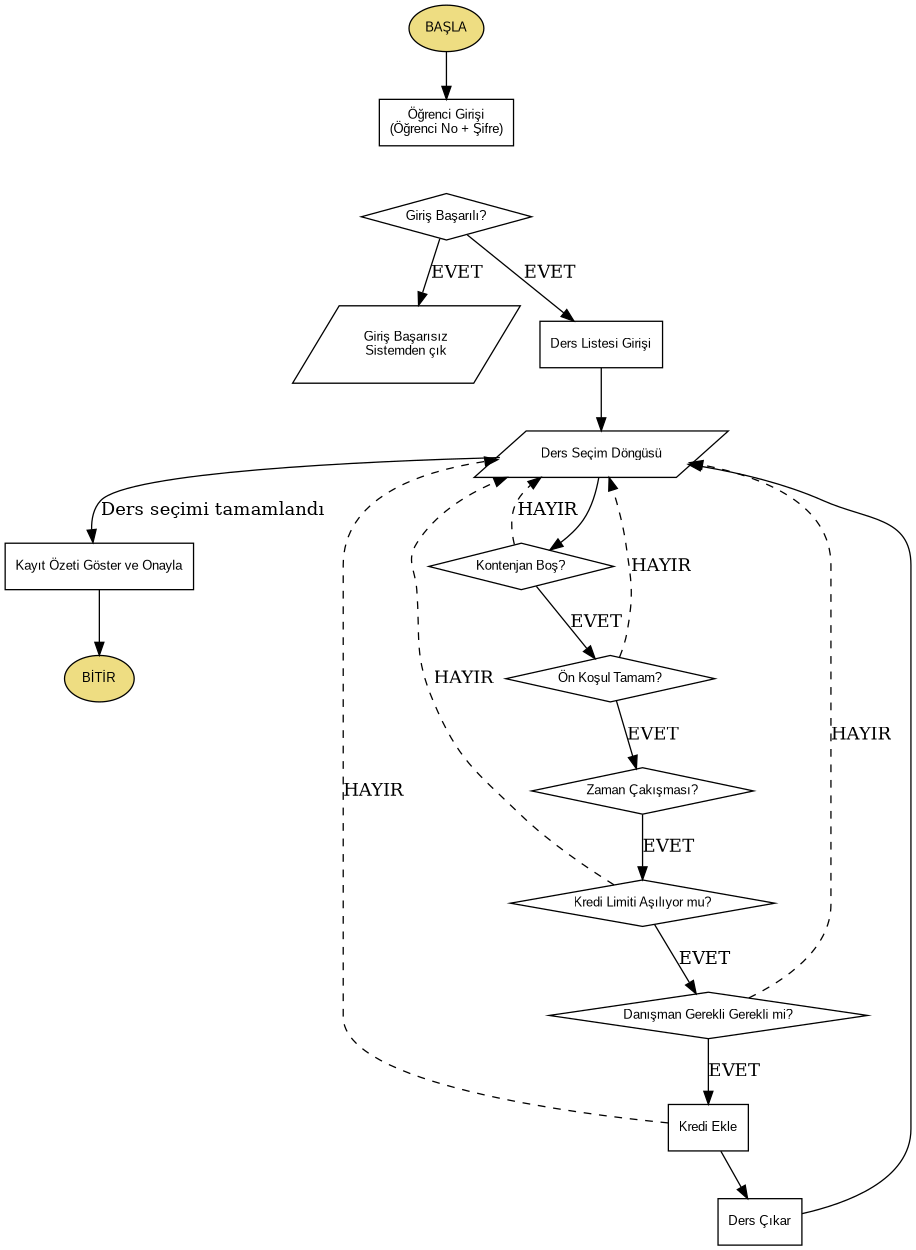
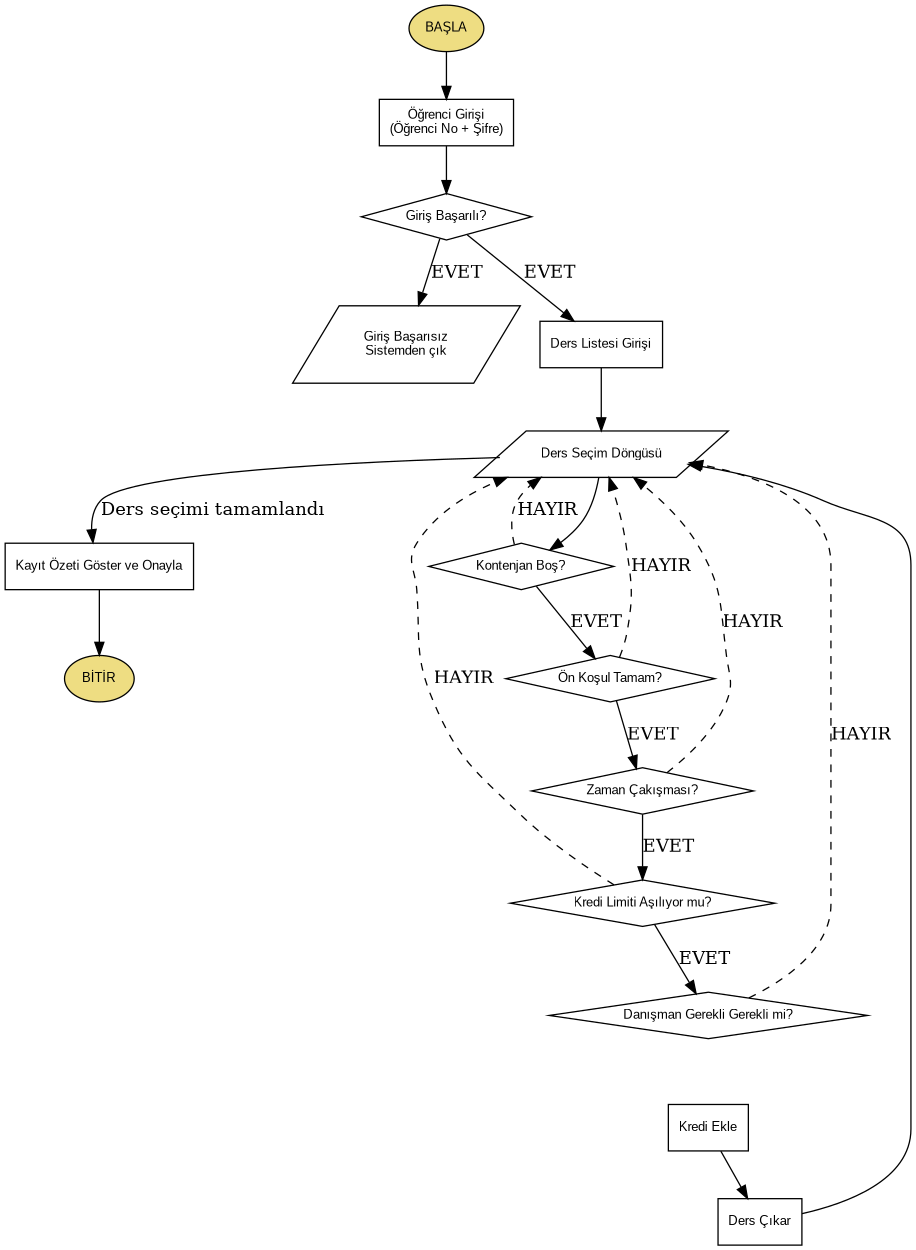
none -> (446, 163)
(343, 873) -> (723, 628)
(708, 1065) -> none
